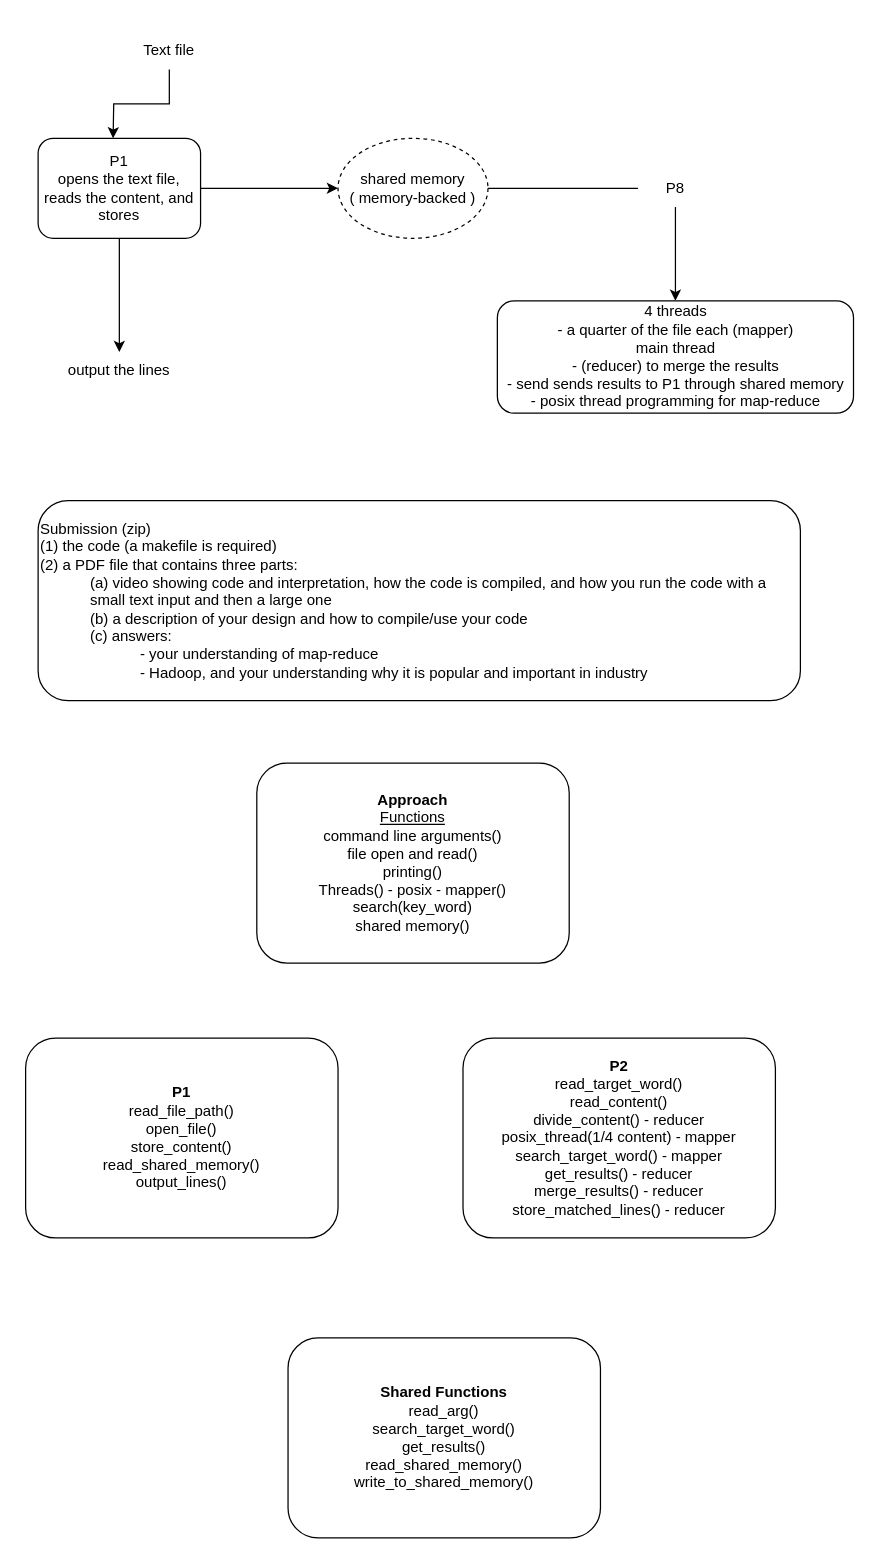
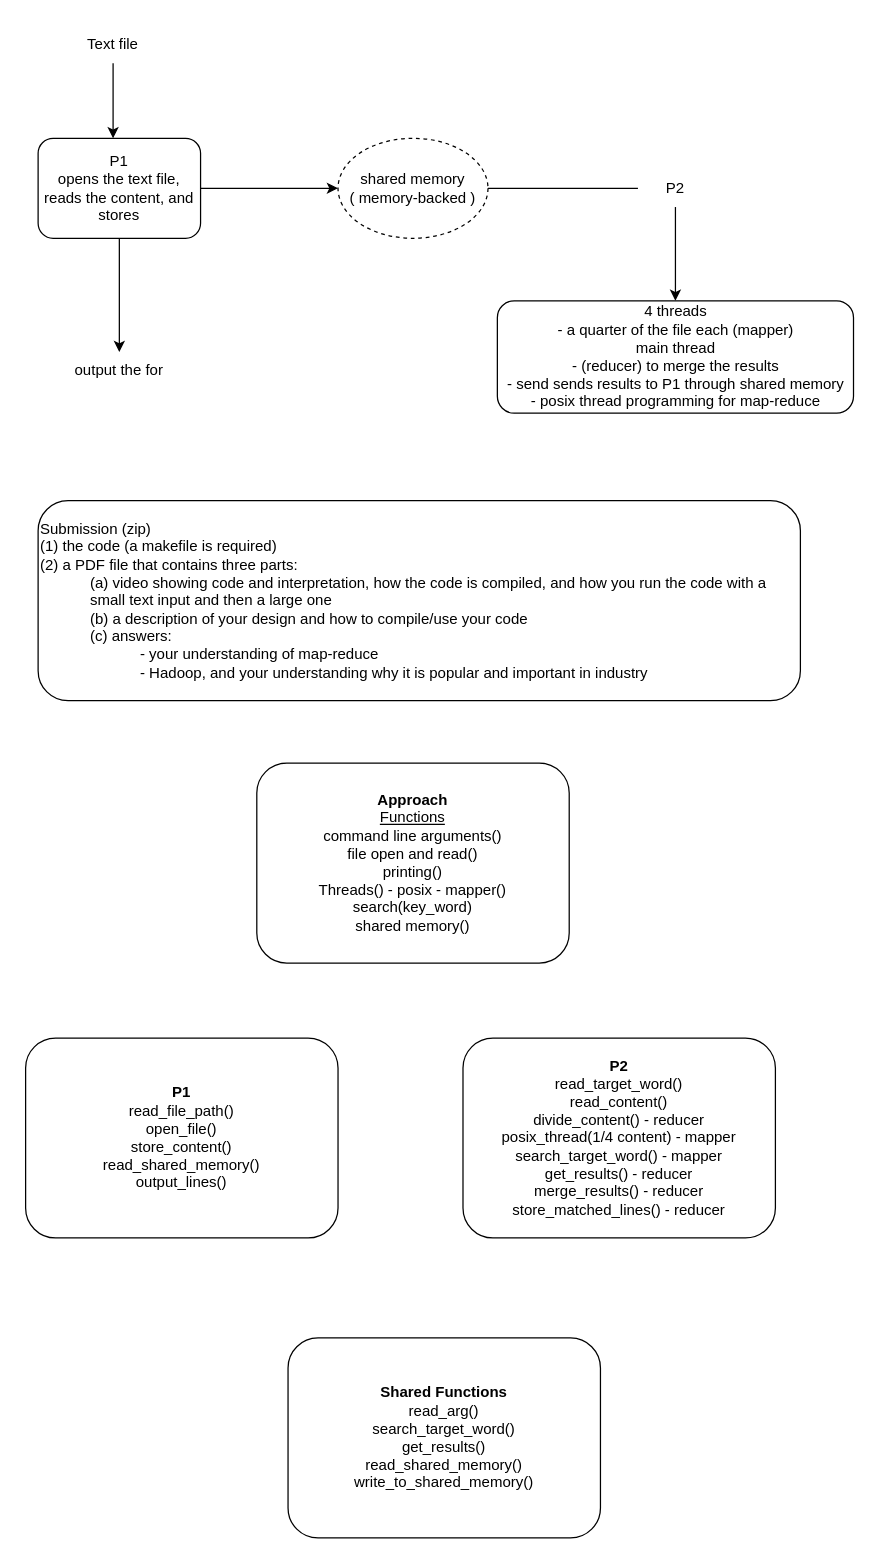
(169, 51) -> (113, 44)
(676, 188) -> (676, 188)
(119, 371) -> (119, 371)
